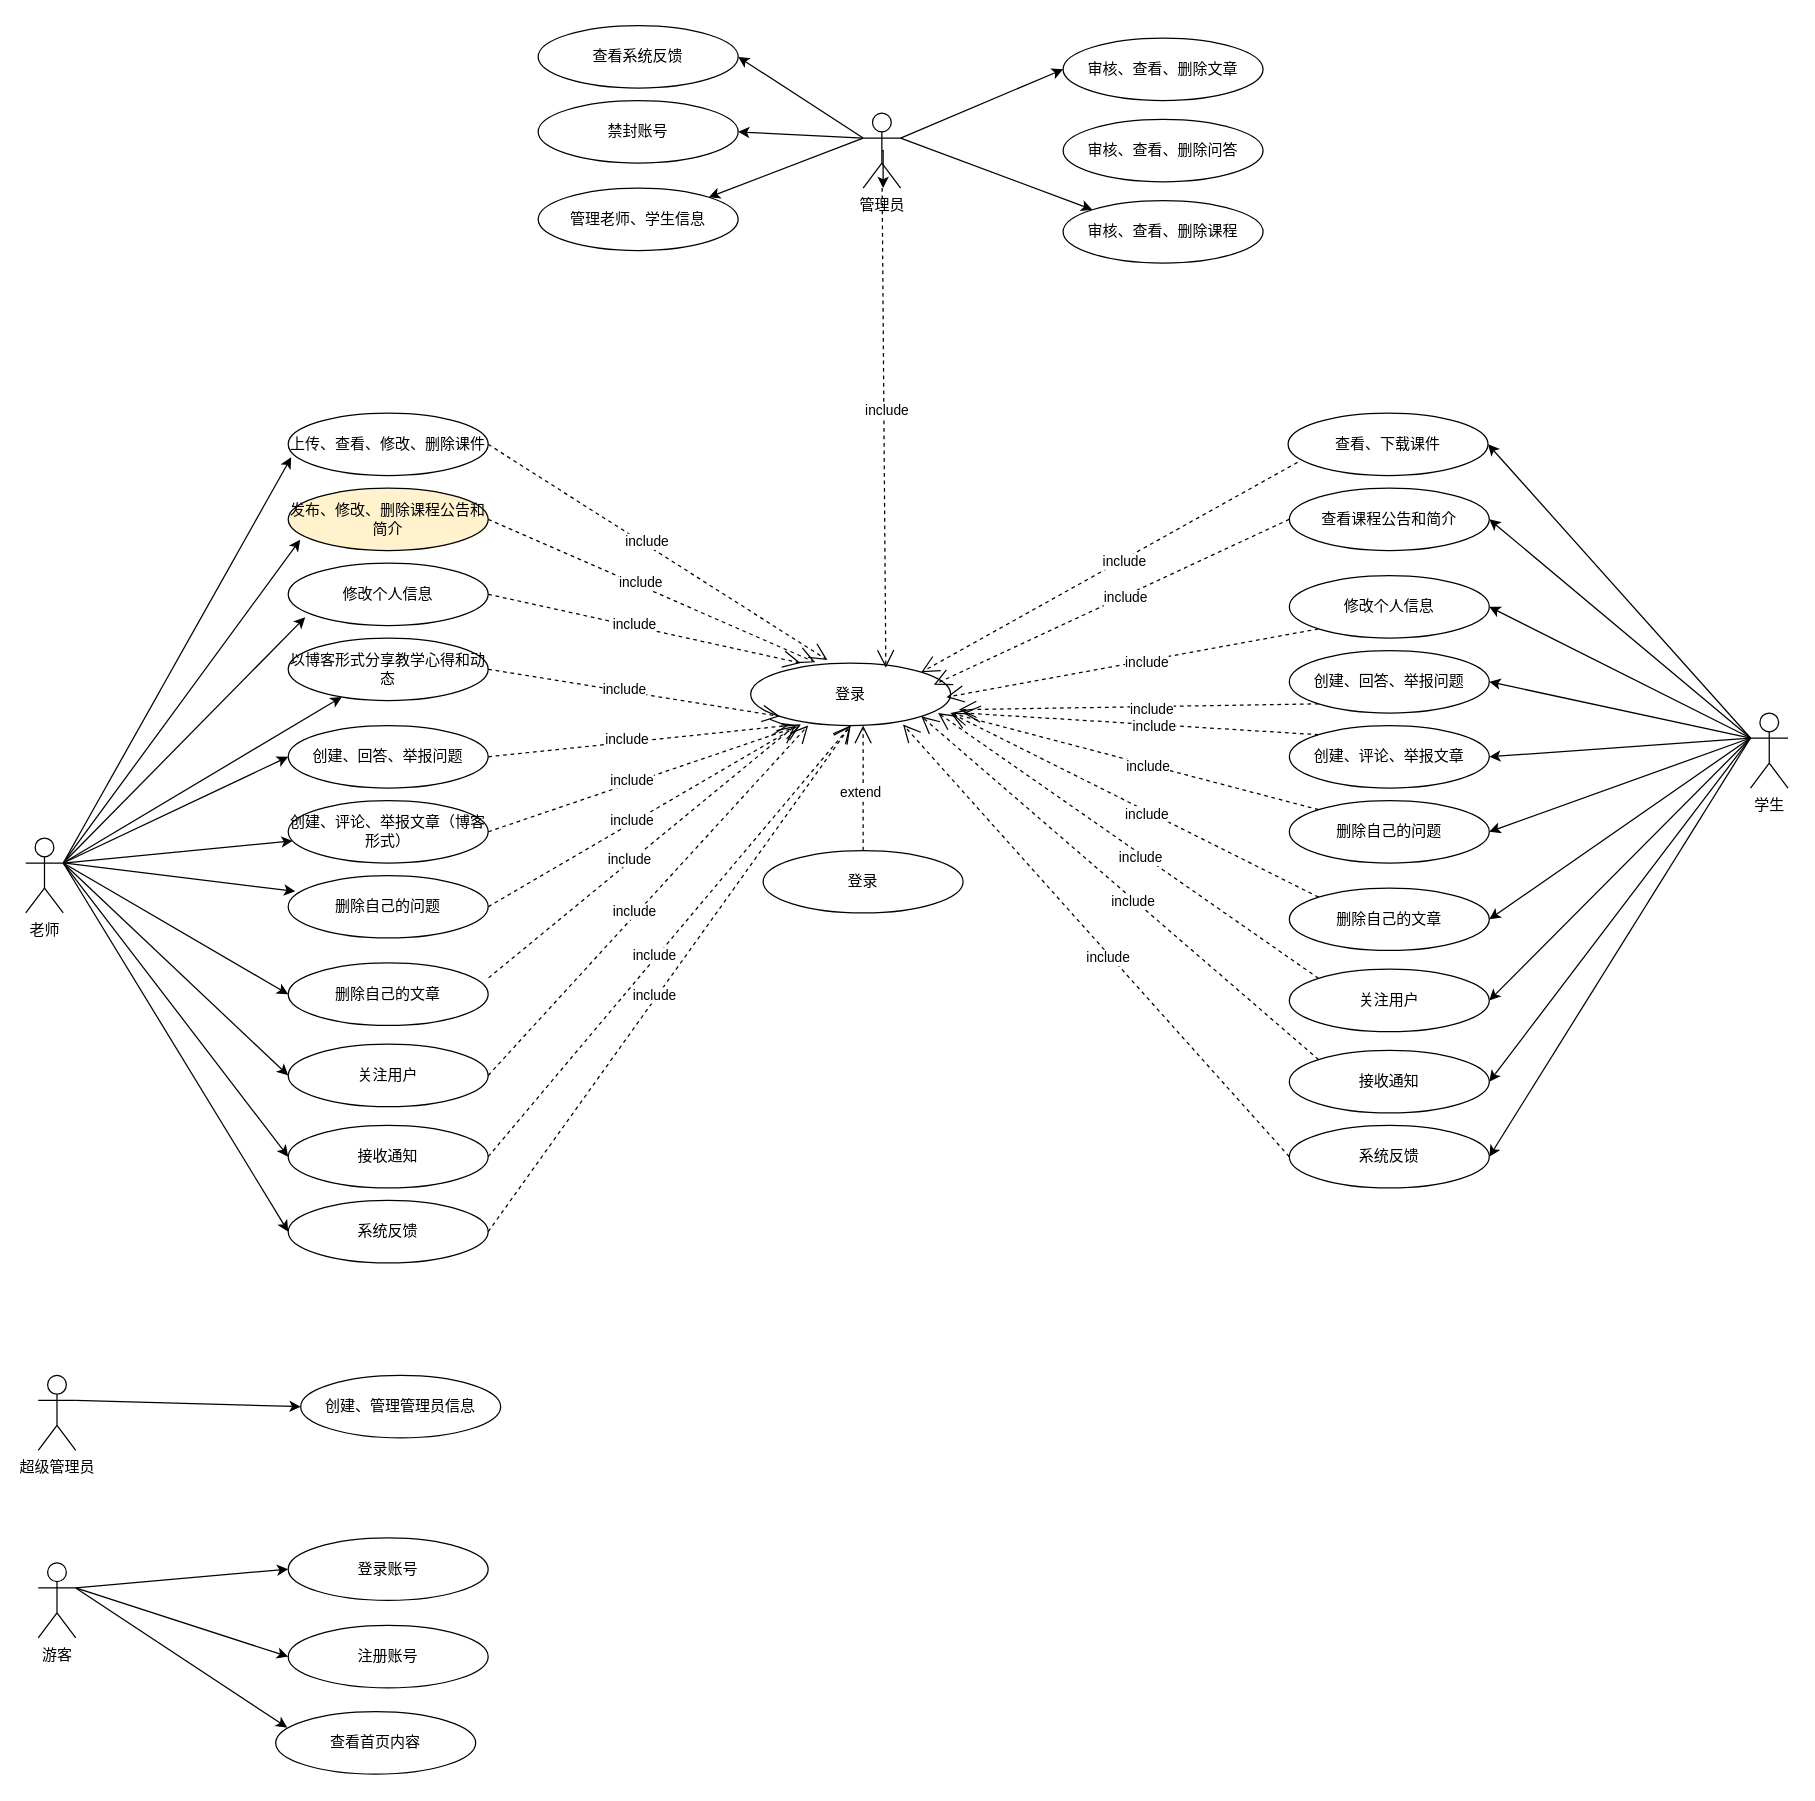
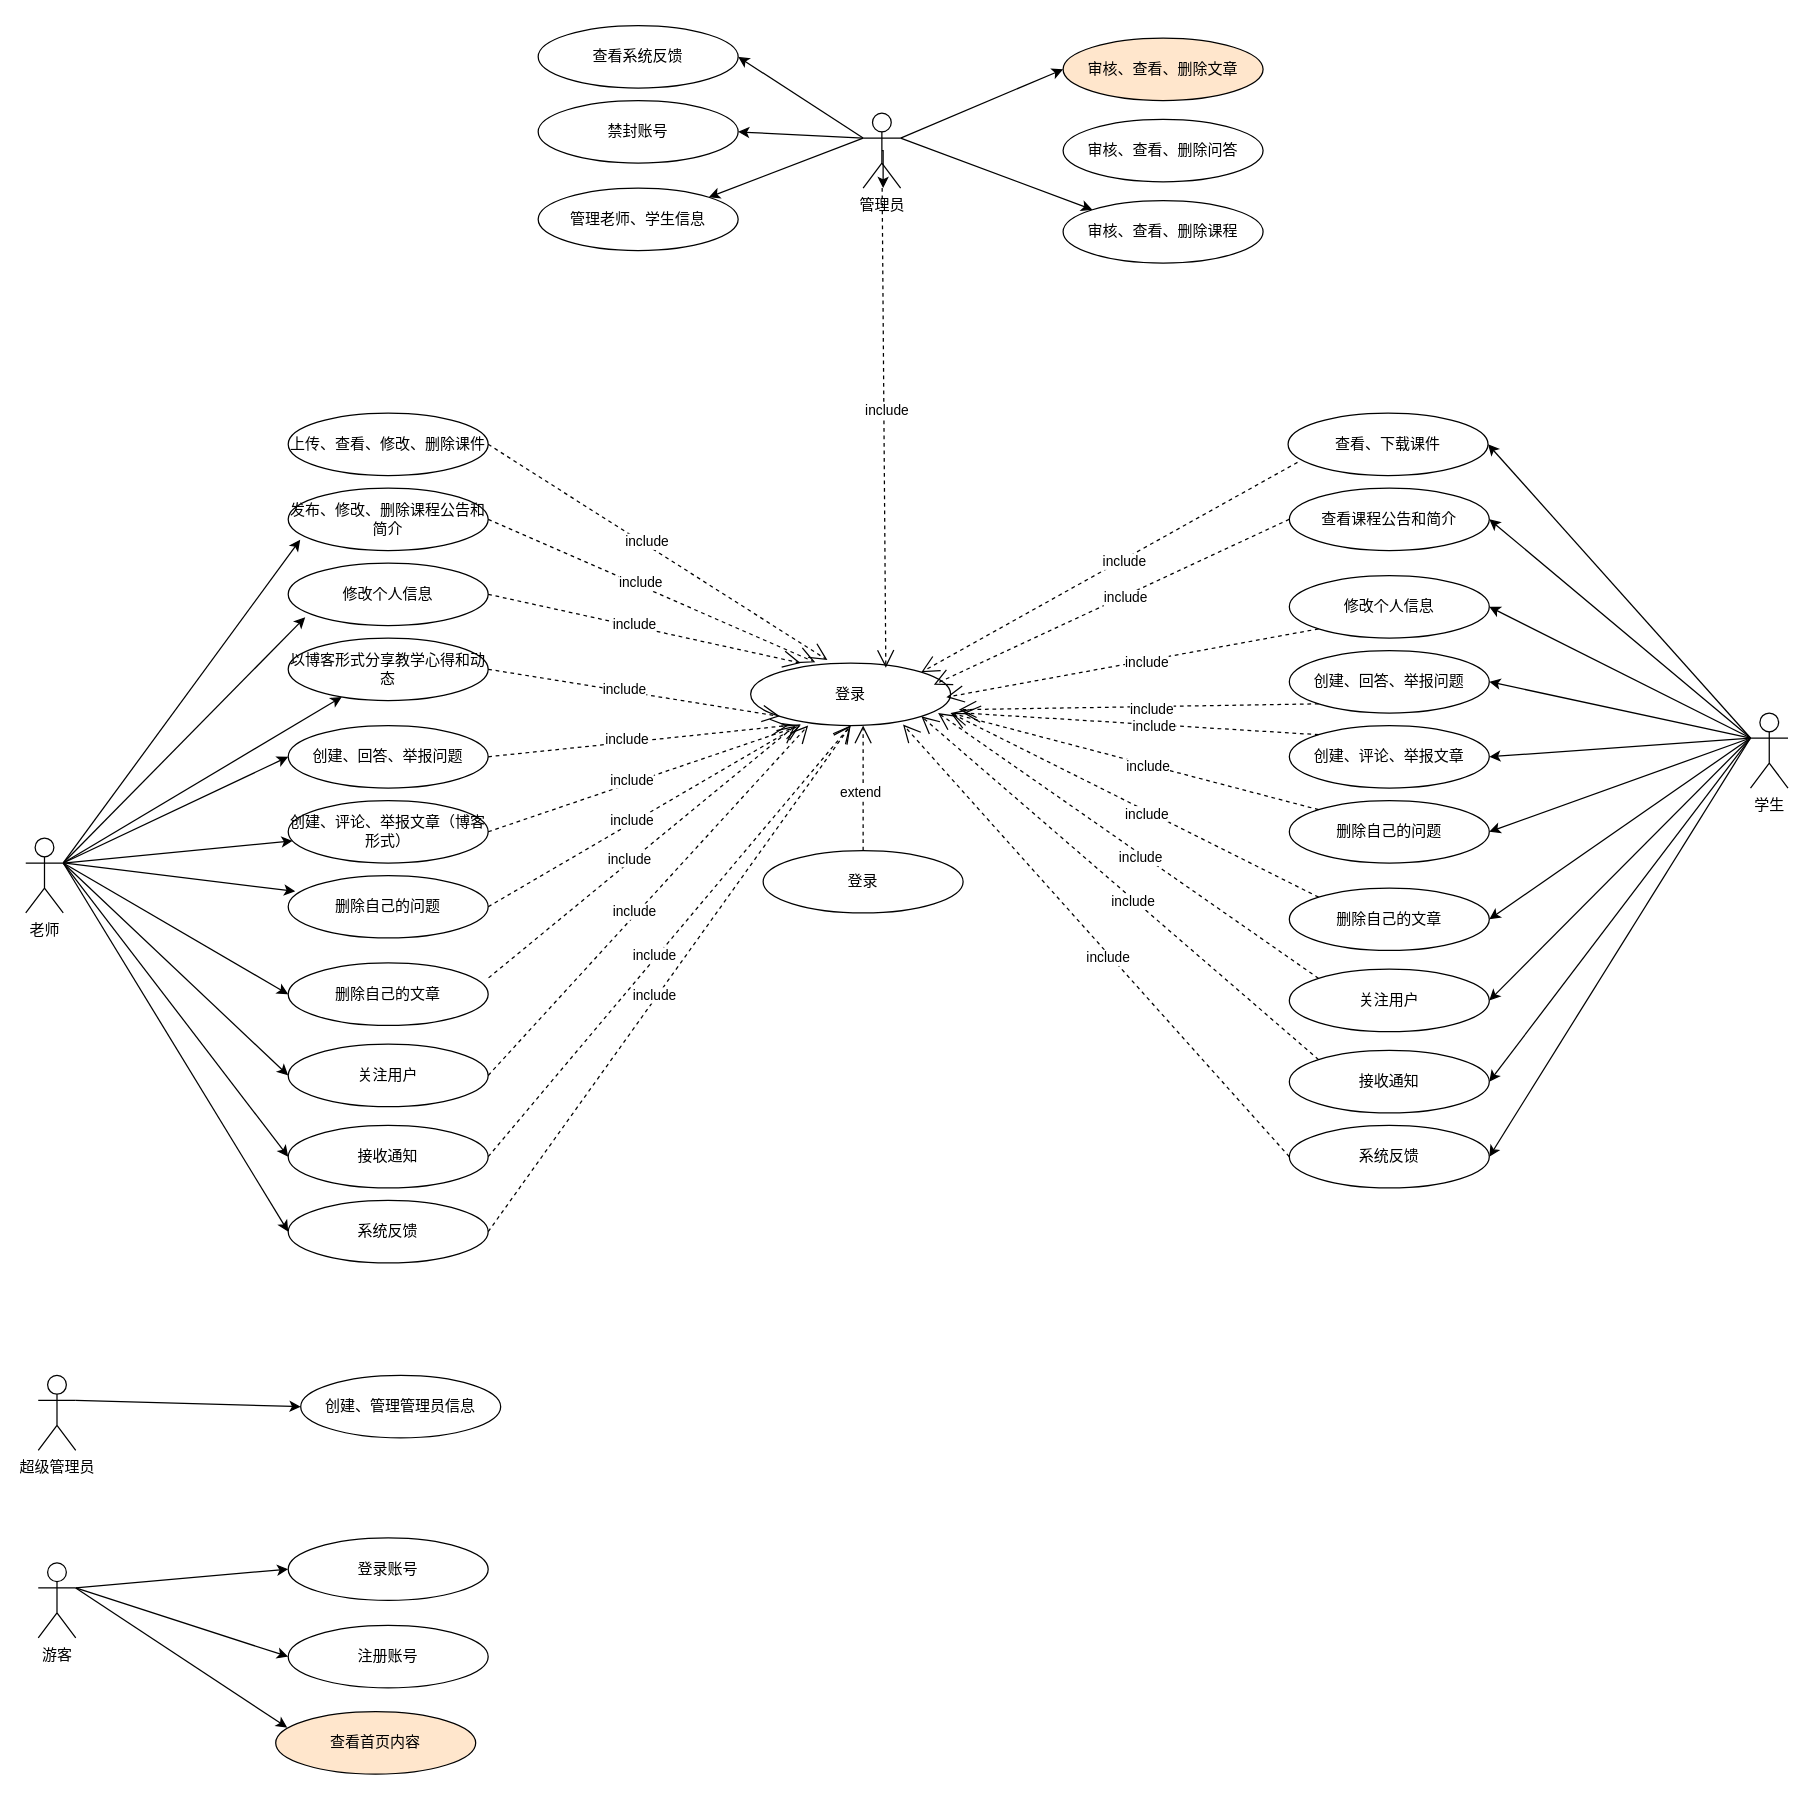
(1163, 69) -> (1163, 69)
(388, 519) -> (388, 519)
(181, 654) -> none
(376, 1743) -> (376, 1743)
